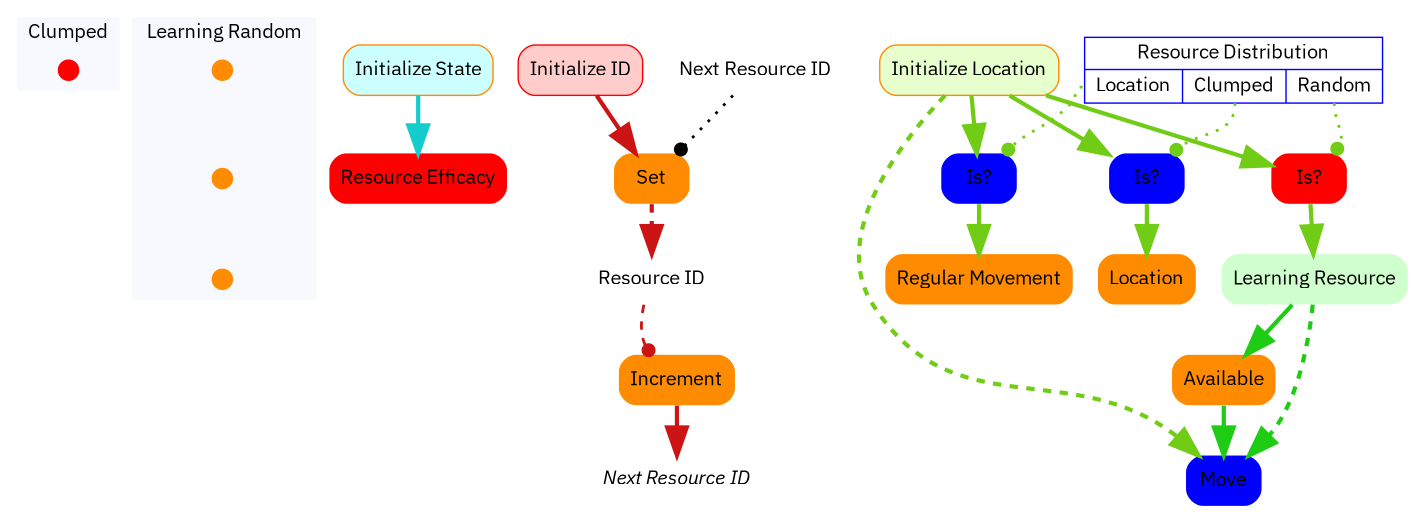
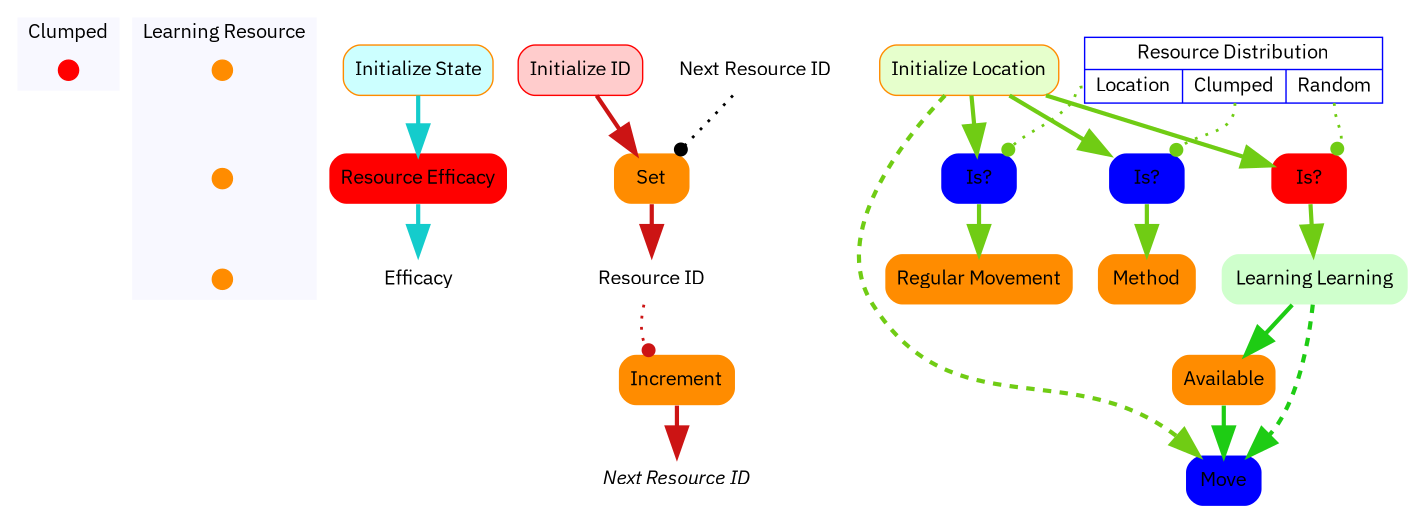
(224, 33) -> (224, 33)
(652, 215) -> (652, 215)
none -> (418, 279)
(1147, 279) -> (1147, 279)
(1315, 279) -> (1315, 279)
(641, 325) -> (641, 325)
